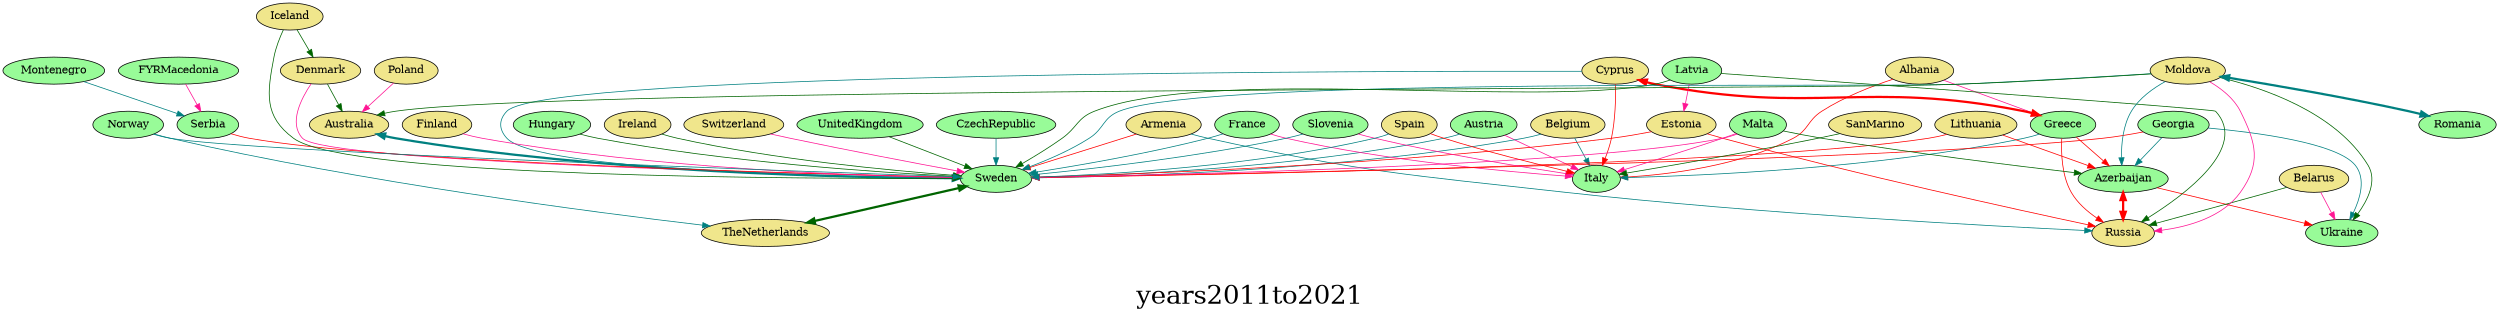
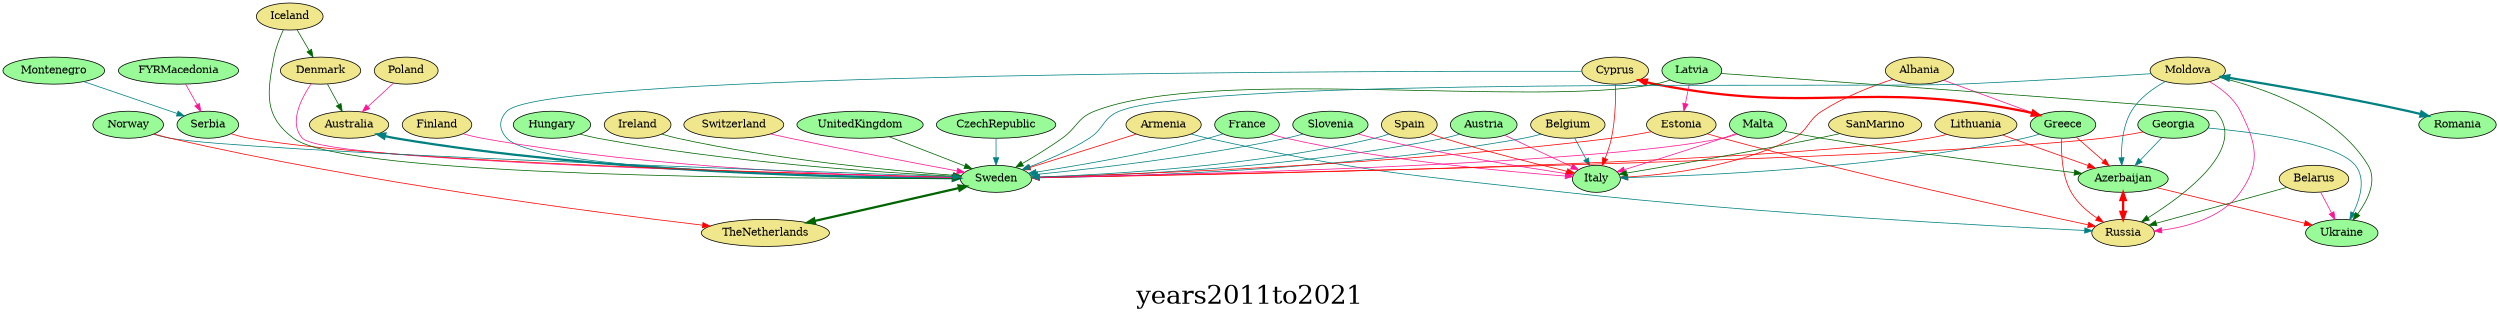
(1135, 91) -> none
(427, 187) -> (427, 187)
